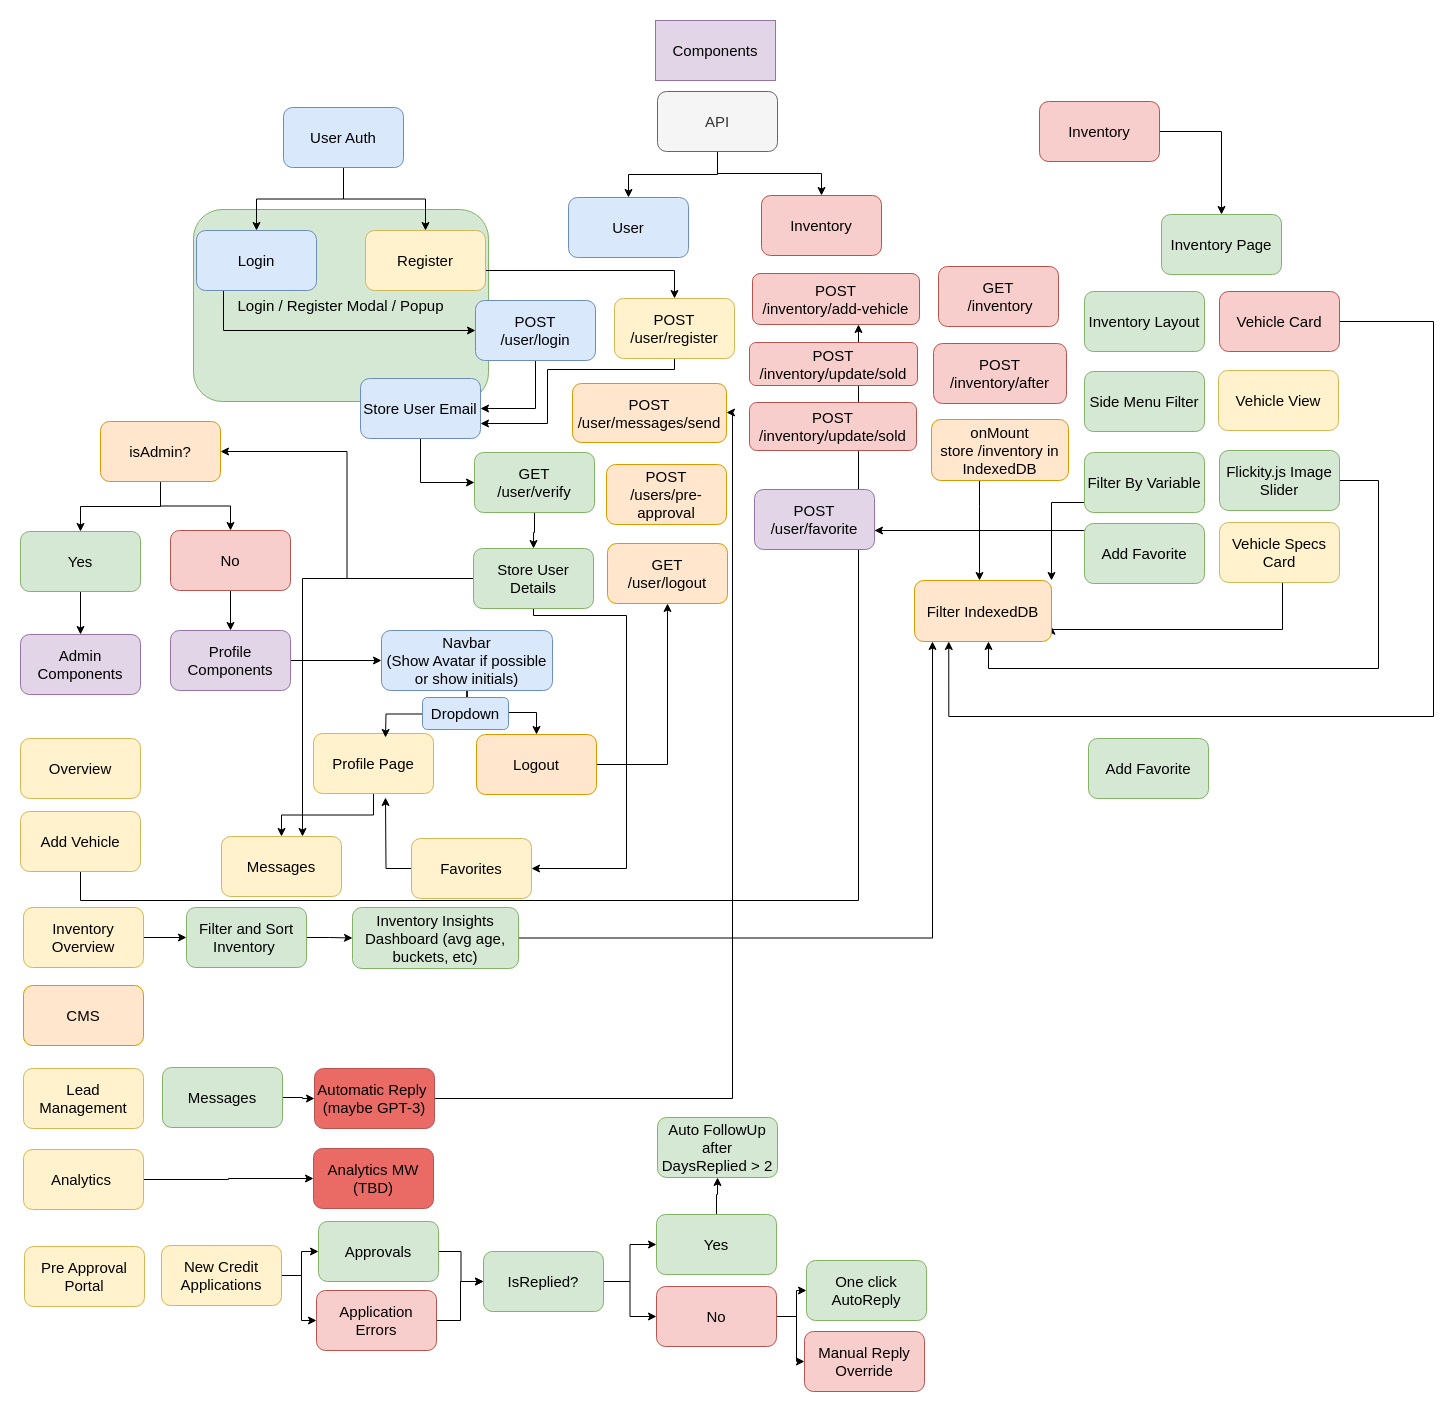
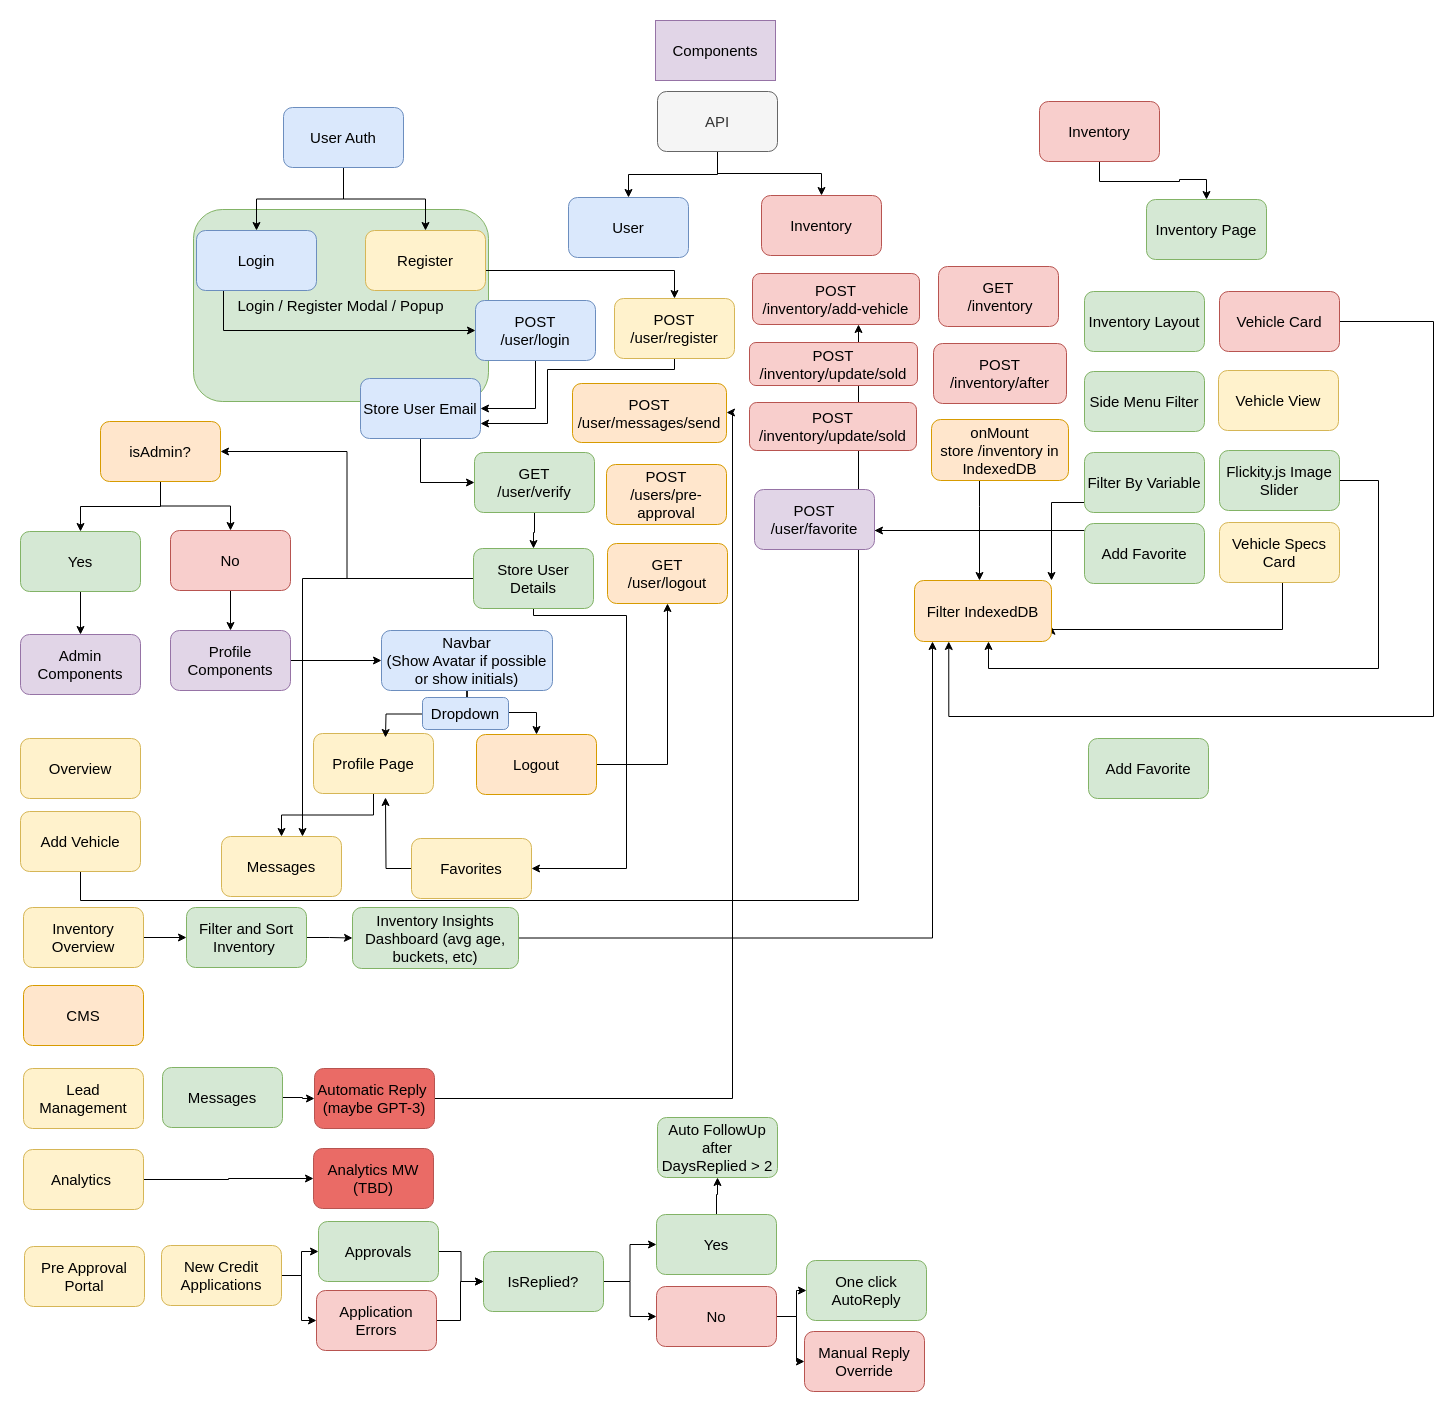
(1222, 245) -> (1207, 230)
